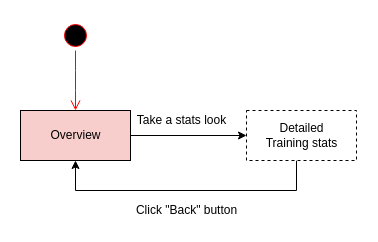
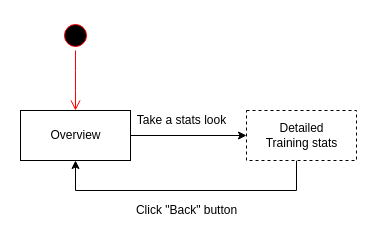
(76, 136) -> (76, 136)
